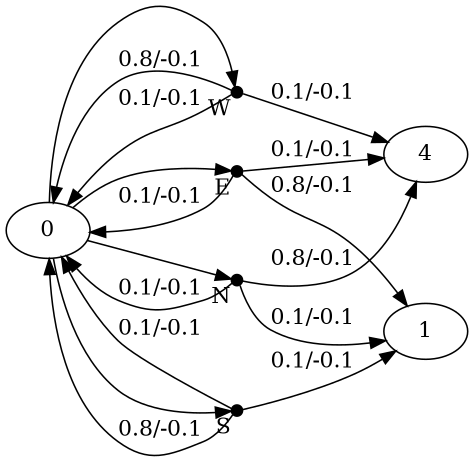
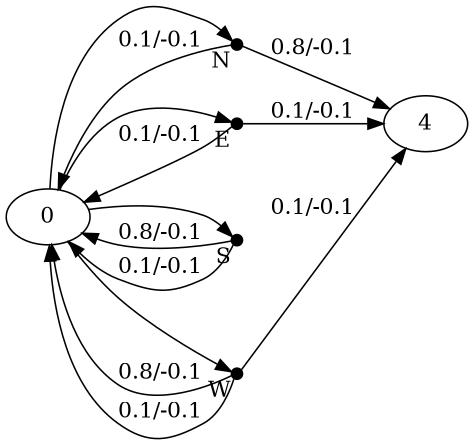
(426, 331) -> none
